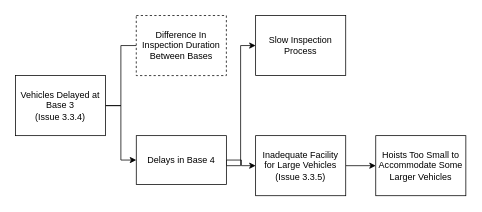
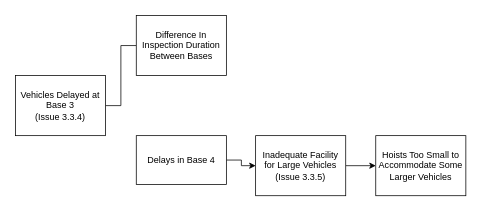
(181, 45) -> (181, 45)
(300, 45) -> none
(240, 96) -> none
(123, 160) -> none
